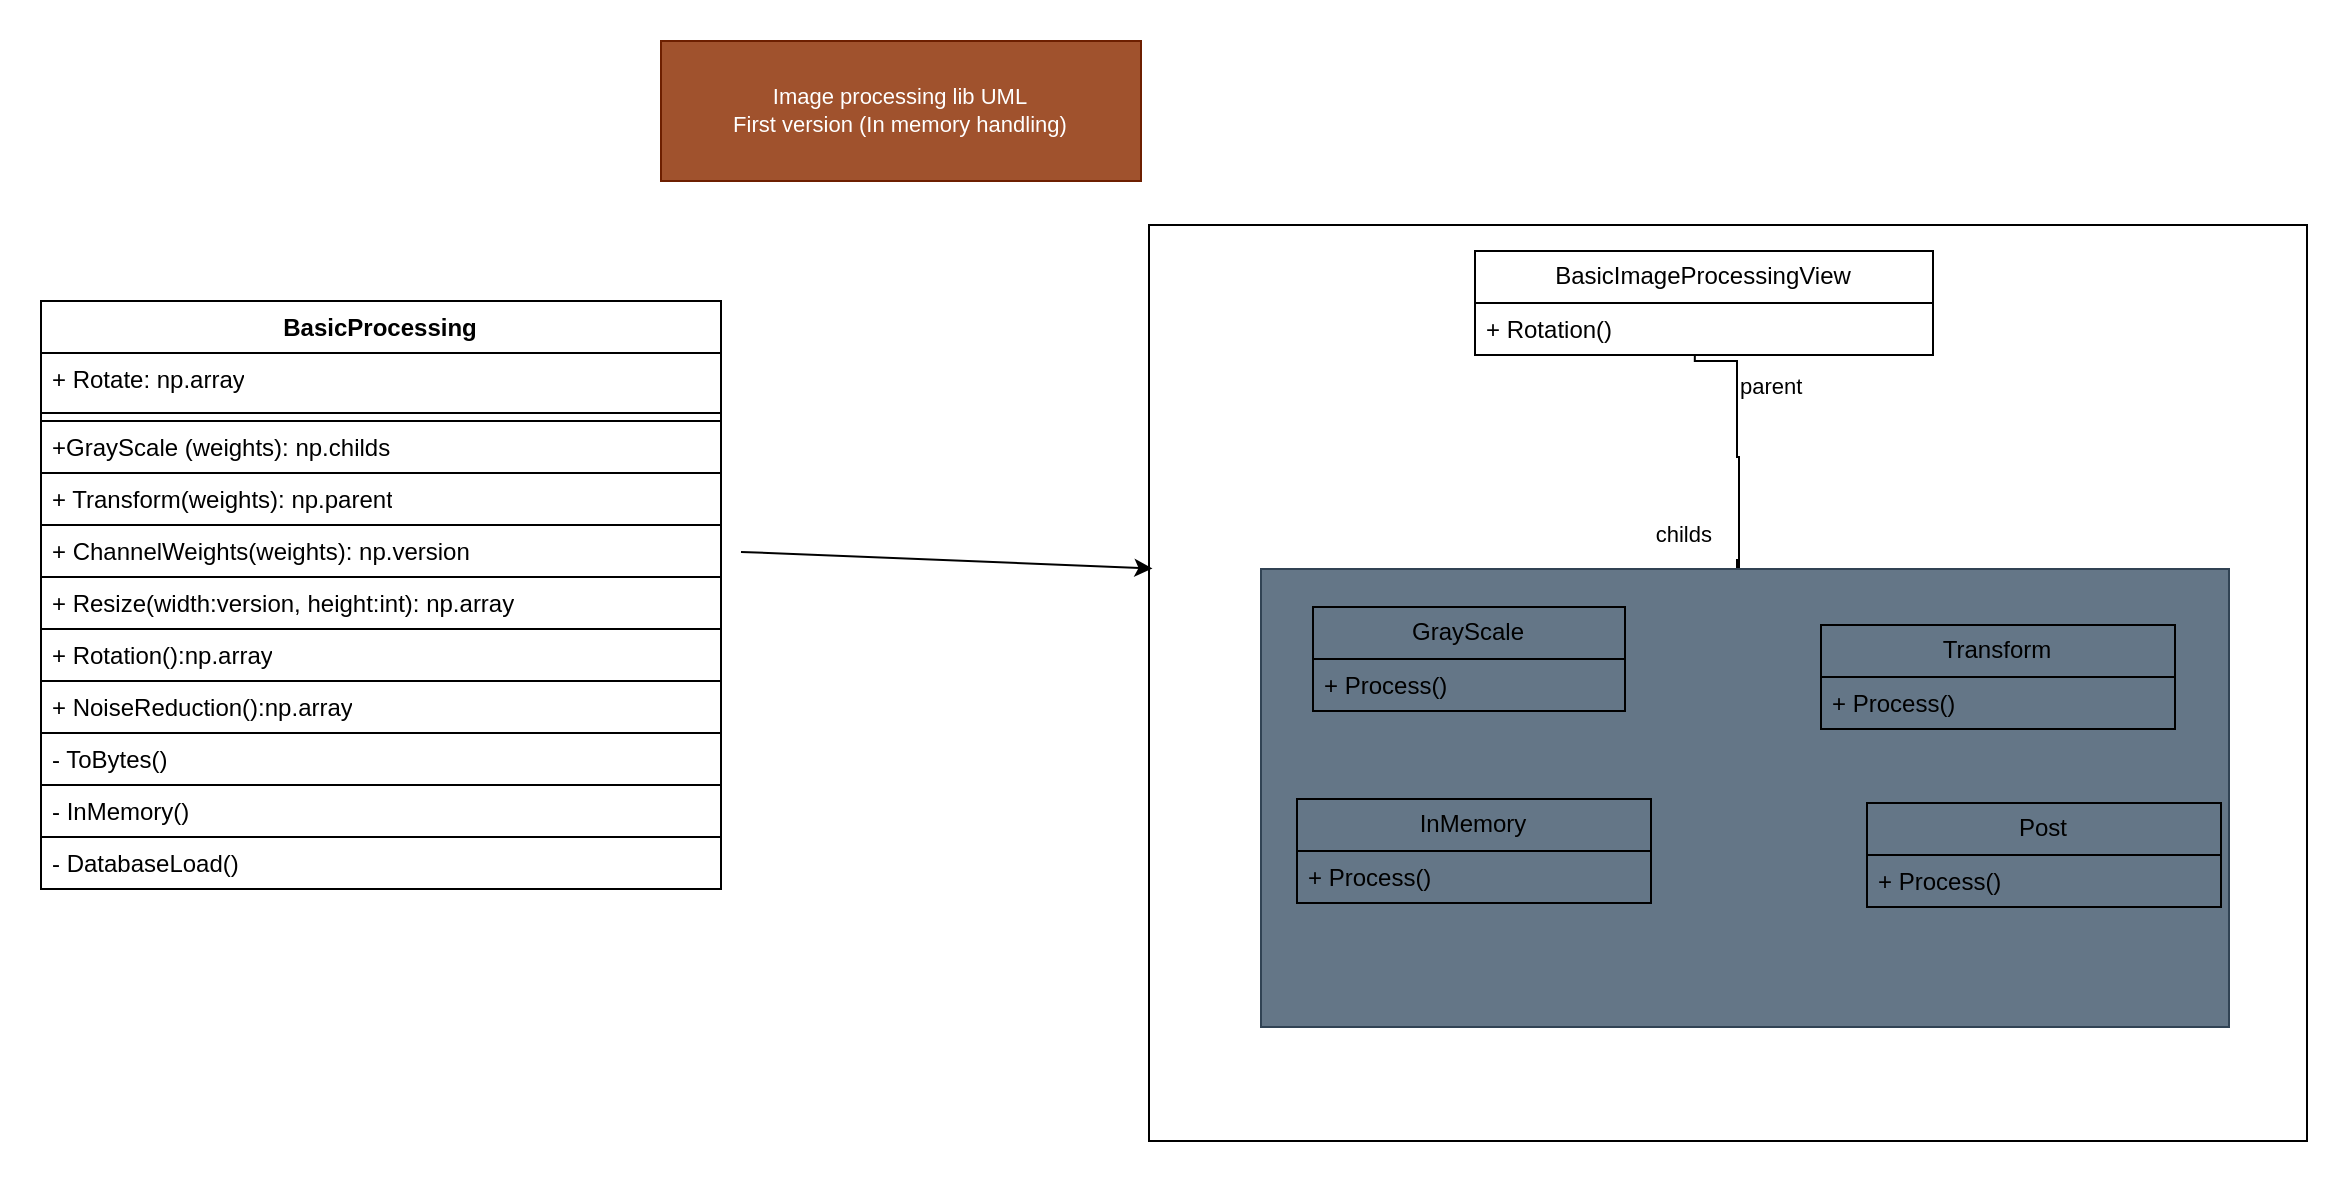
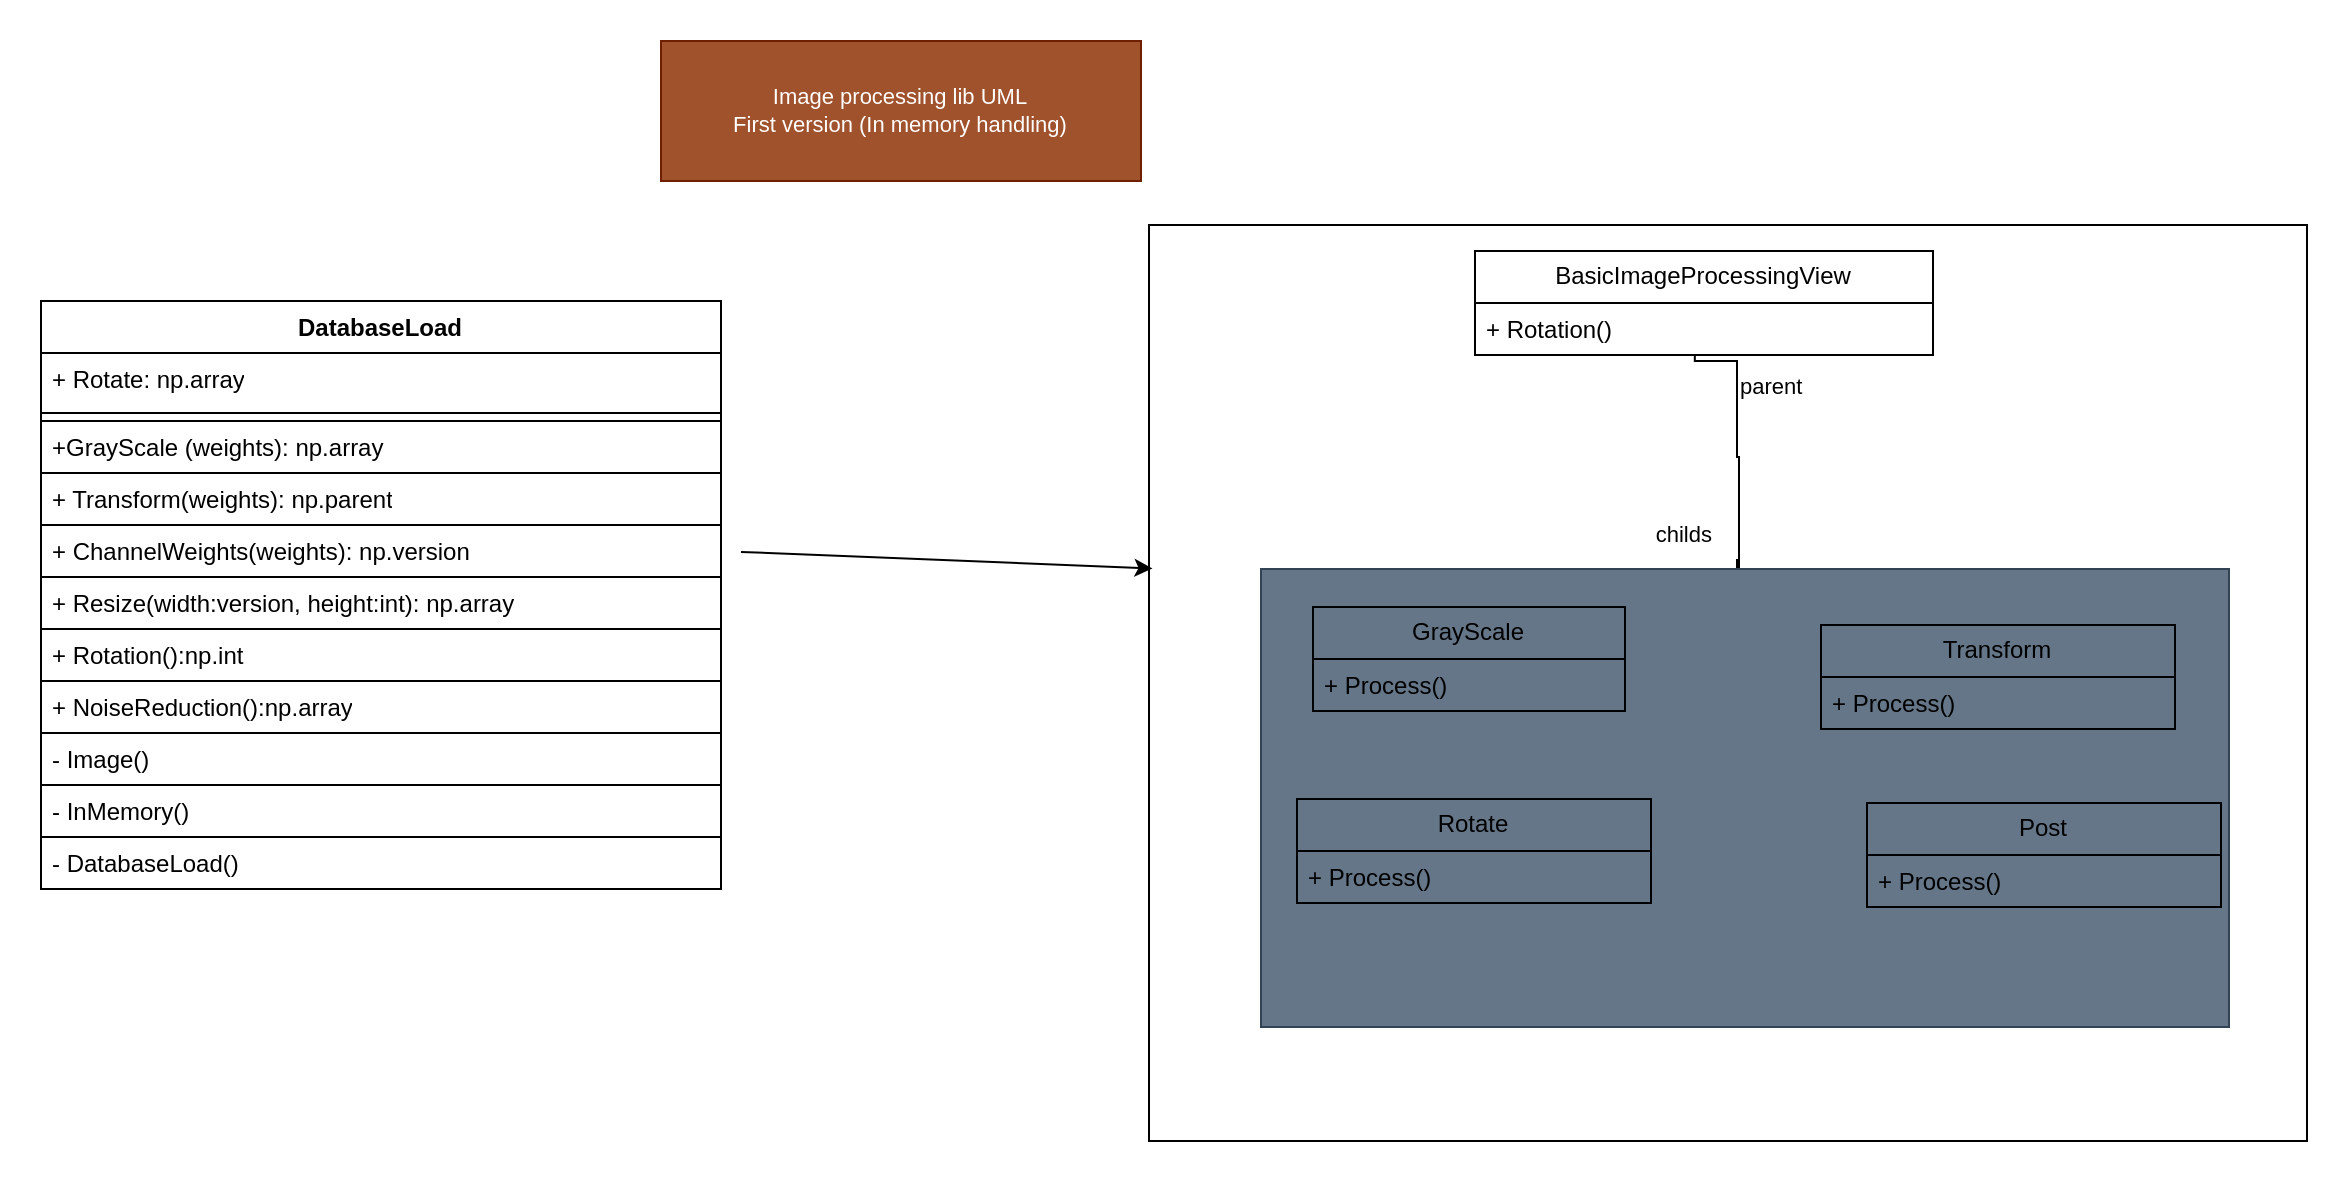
(381, 329) -> (381, 329)
(236, 449) -> (236, 449)
(182, 657) -> (165, 657)
(124, 761) -> (110, 761)
(1474, 825) -> (1474, 825)
